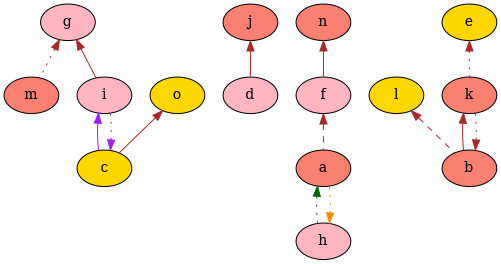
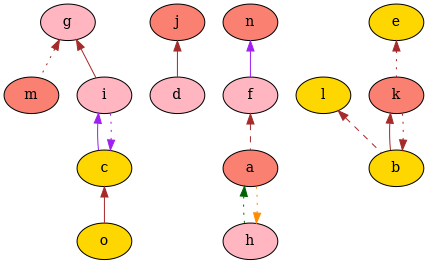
(323, 64) -> (250, 64)
(137, 135) -> (104, 210)
(469, 168) -> (396, 168)
